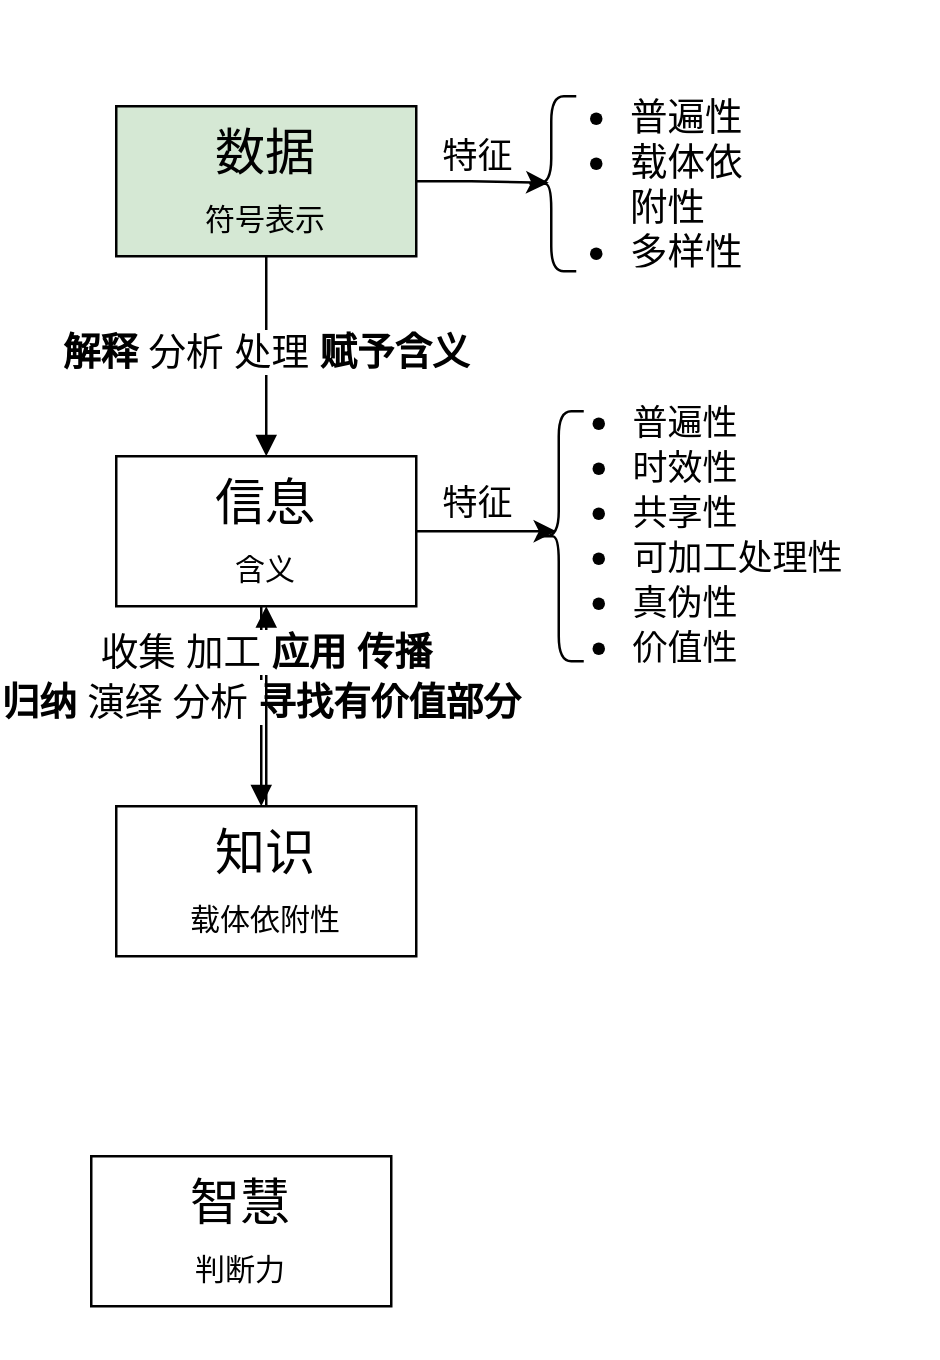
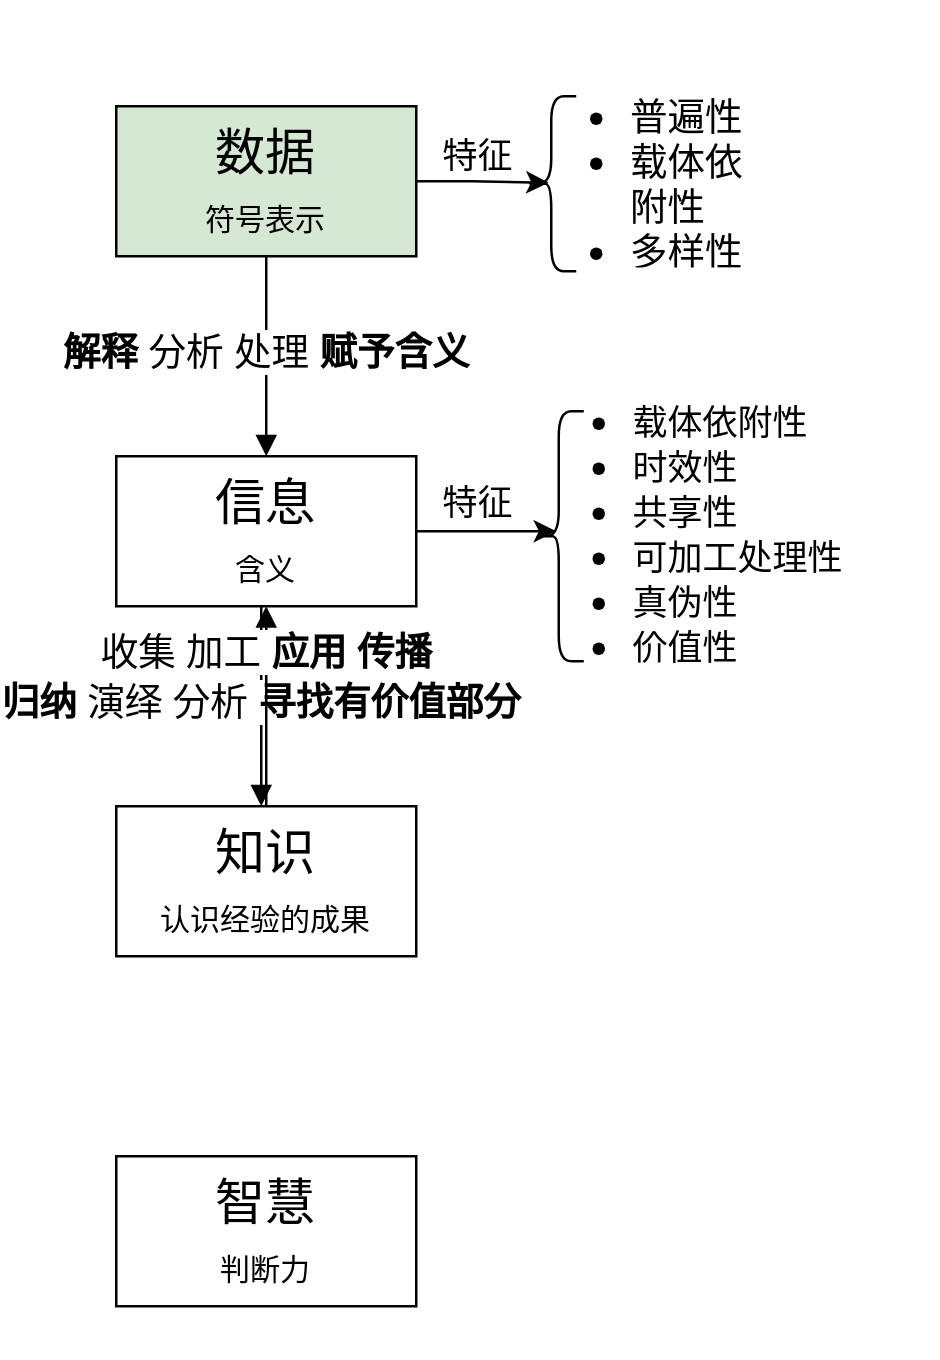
(646, 526) -> (646, 526)
(266, 881) -> (266, 881)
(241, 1231) -> (266, 1231)
